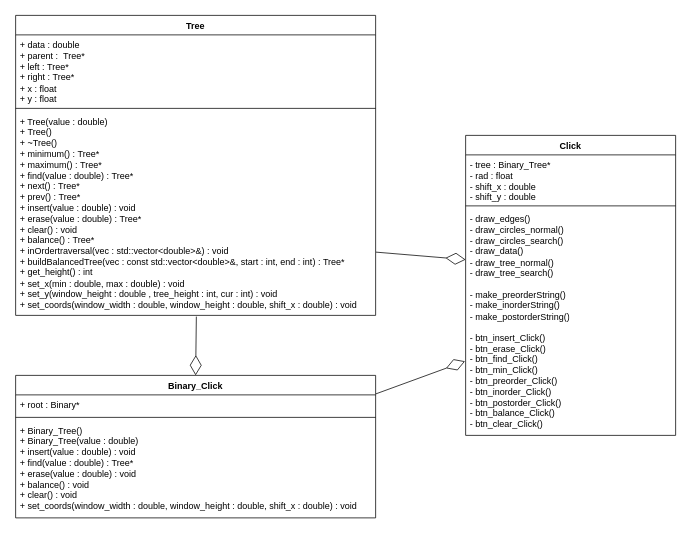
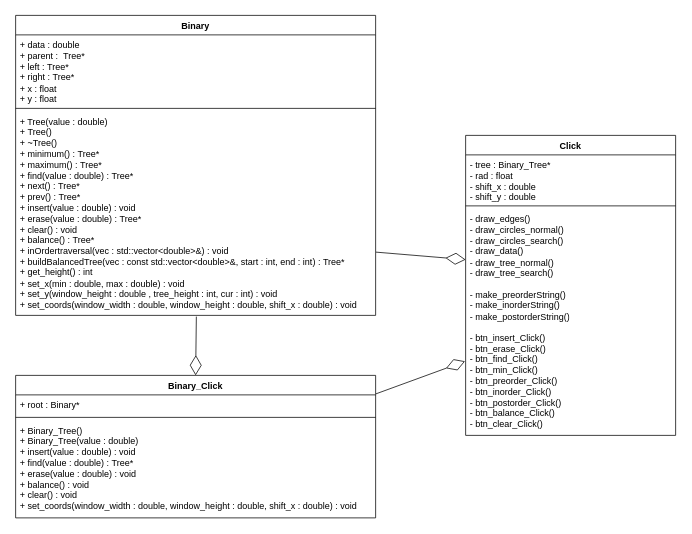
(195, 26) -> (195, 26)
